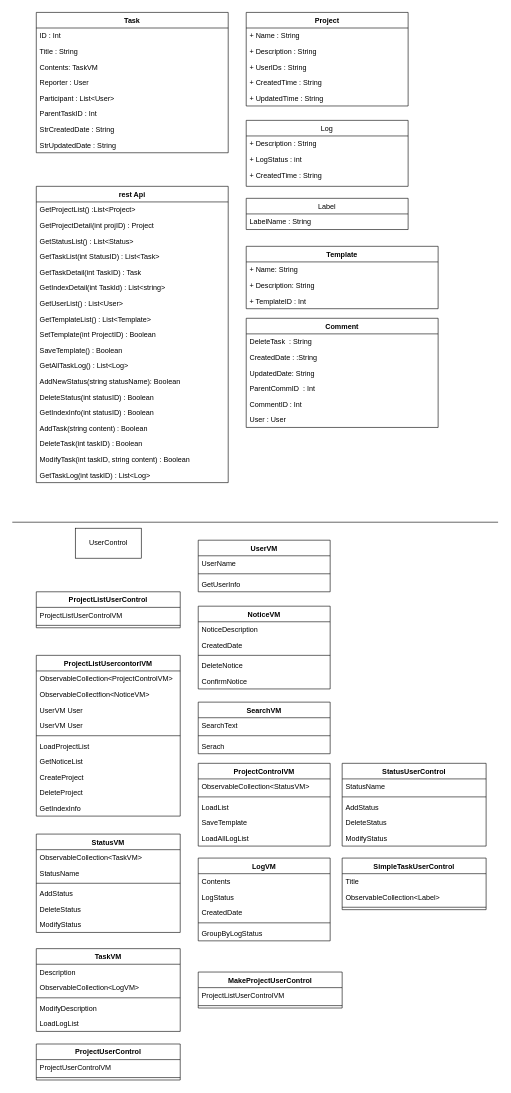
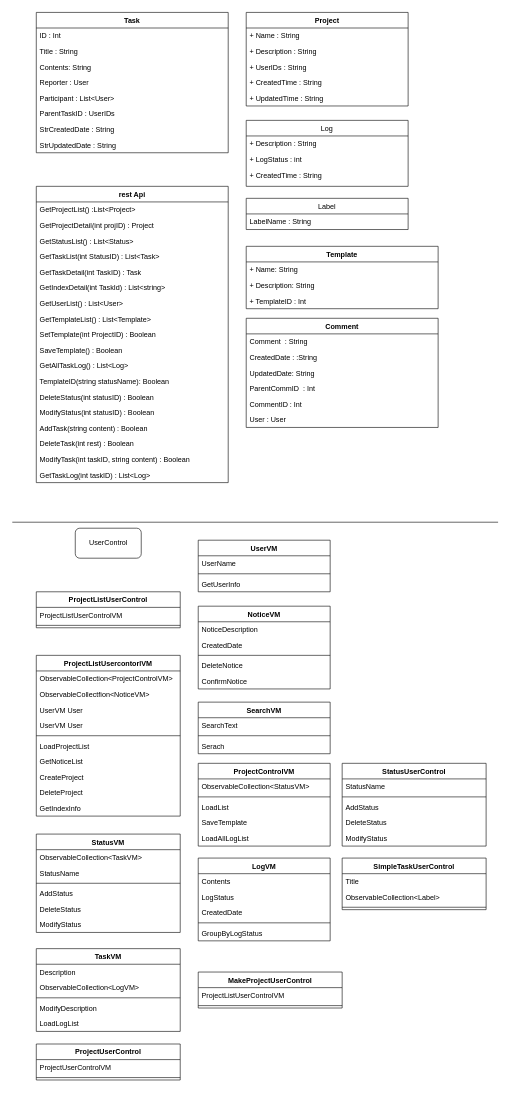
(70, 67) -> (69, 67)
(73, 114) -> (81, 114)
(285, 342) -> (280, 342)
(116, 382) -> (111, 382)
(107, 413) -> (106, 413)
(98, 444) -> (94, 444)
(108, 543) -> (108, 543)
